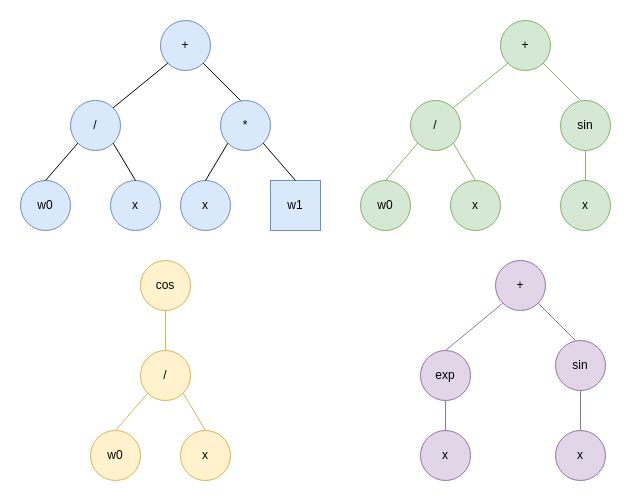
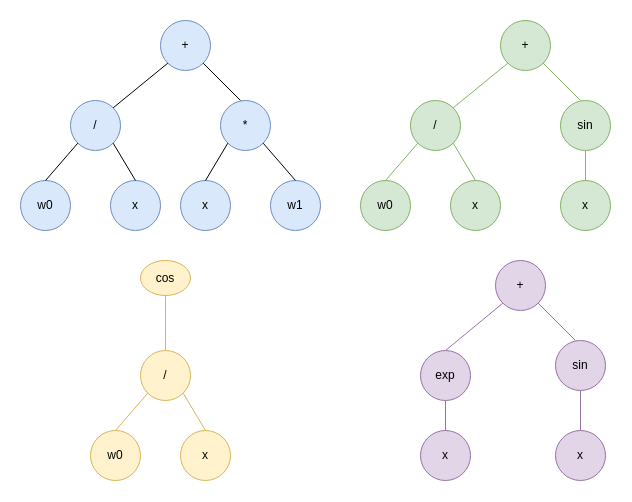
(296, 206) -> (296, 206)
(166, 286) -> (166, 278)
